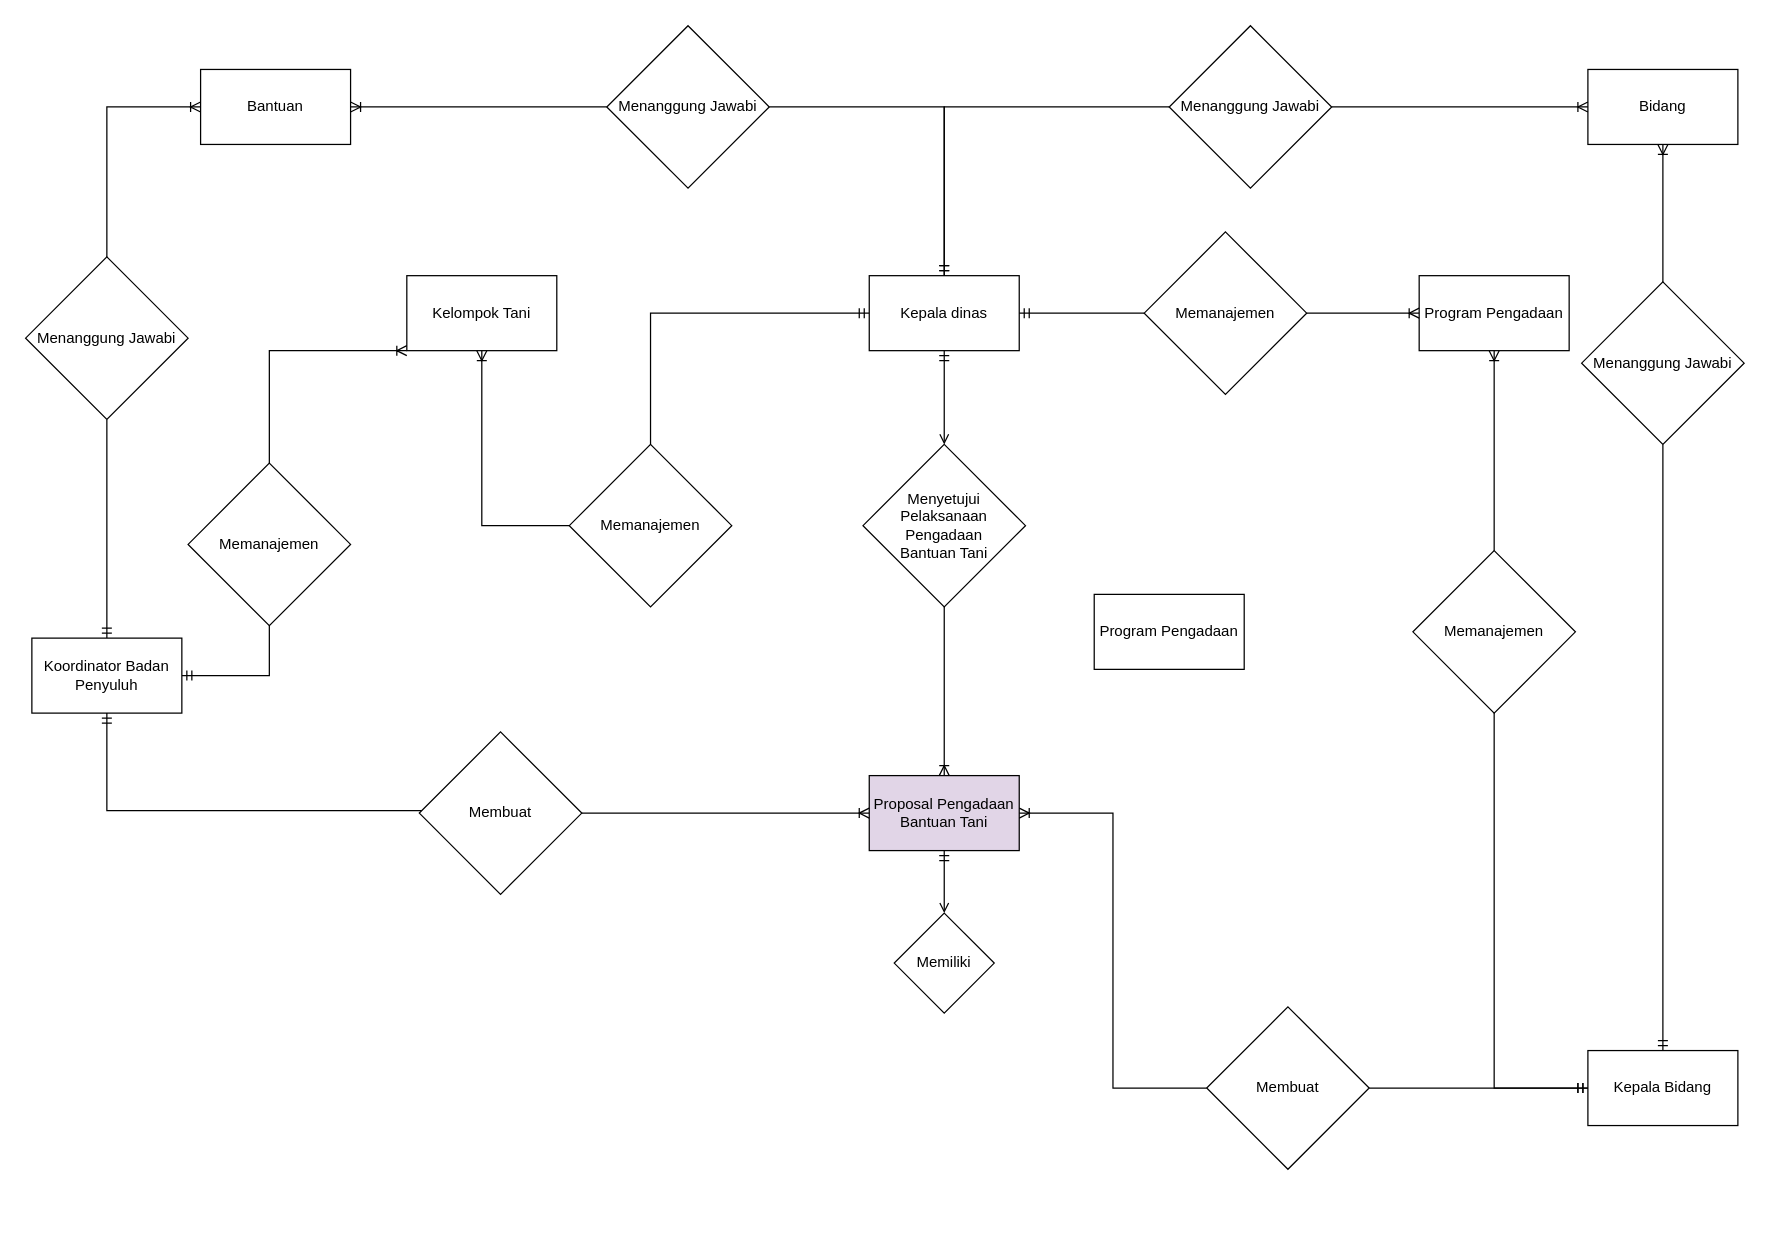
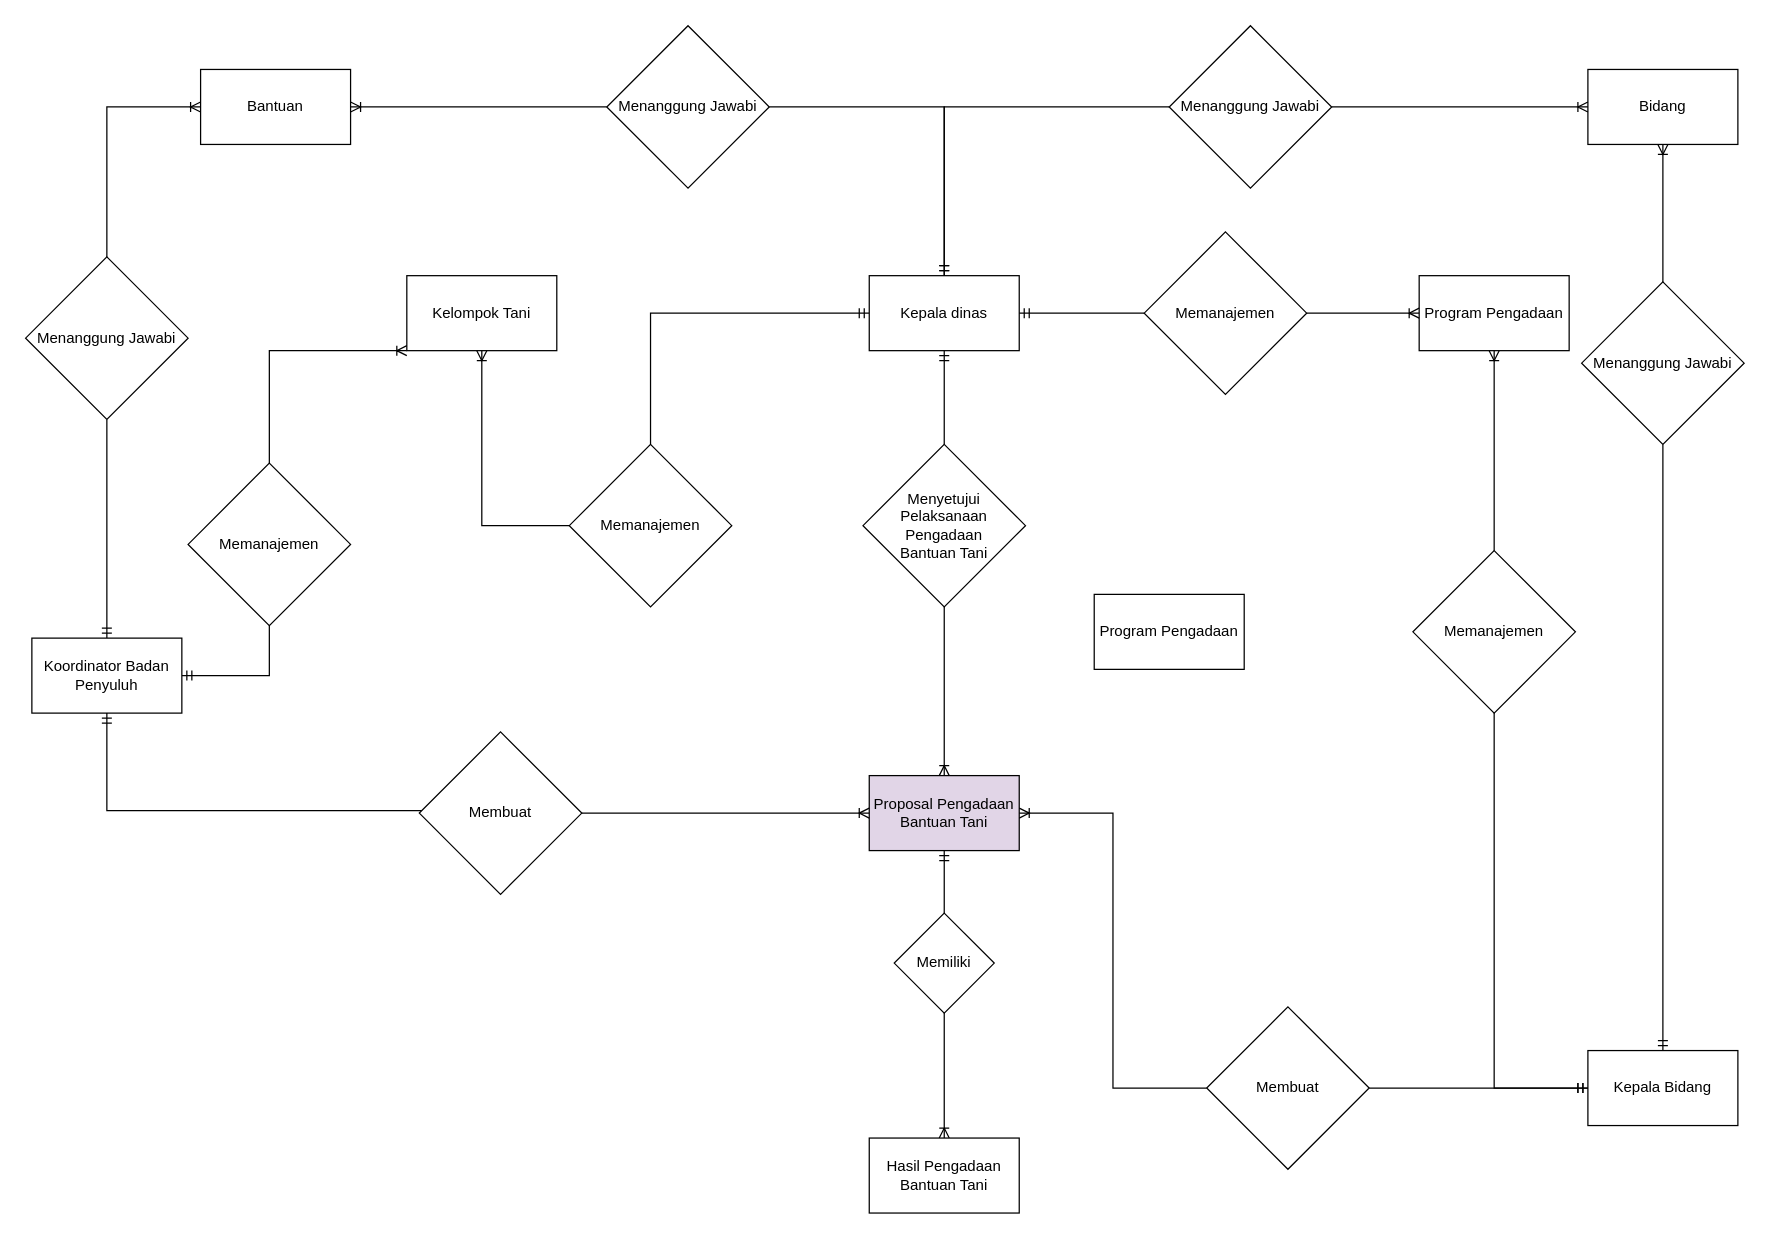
(944, 438) -> (944, 439)
(944, 907) -> (944, 908)
none -> (944, 1075)
none -> (944, 1176)
